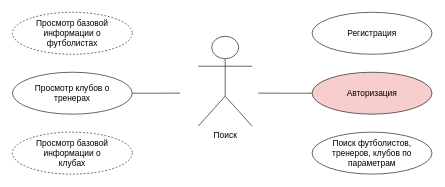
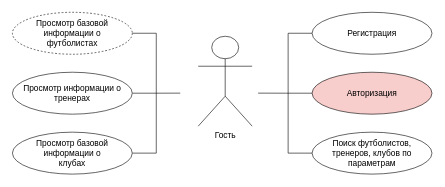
none -> (156, 91)
none -> (288, 91)
(72, 93) -> (72, 93)
(226, 135) -> (226, 135)
(72, 153) -> (72, 153)
